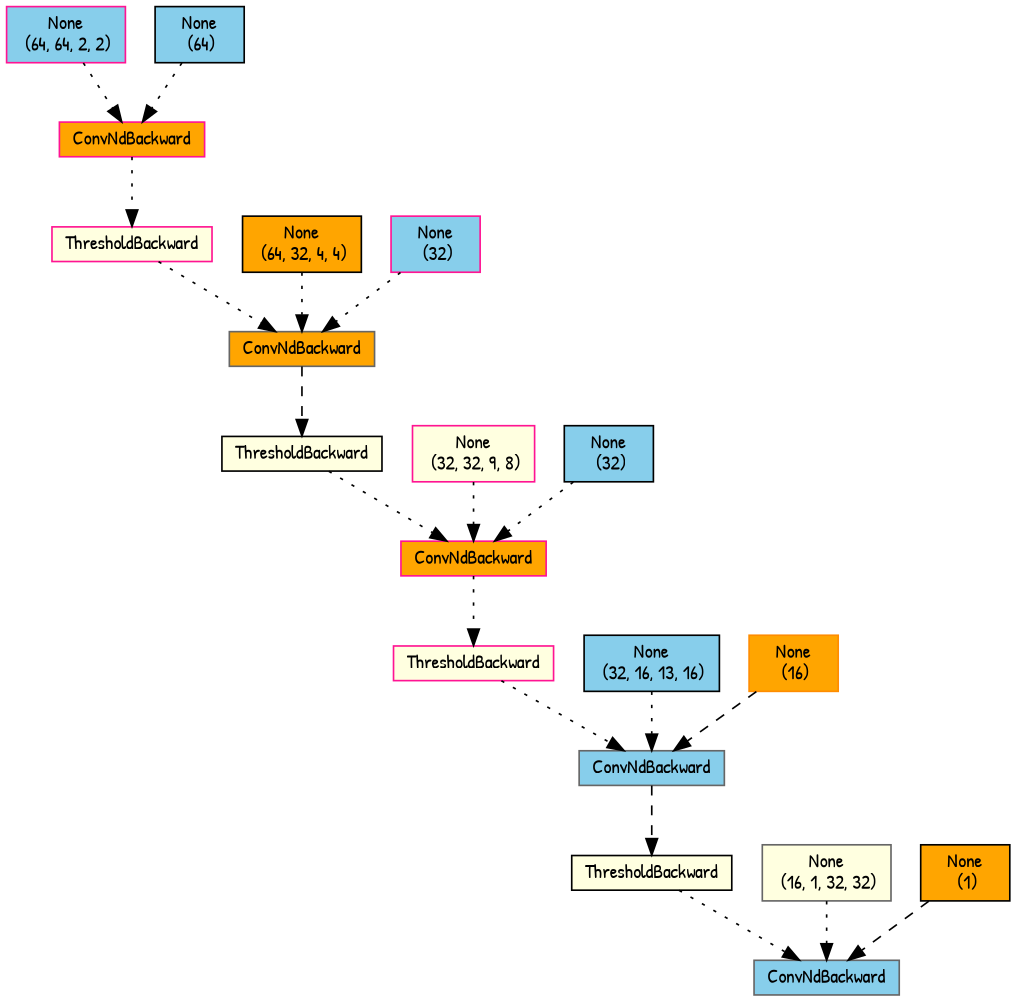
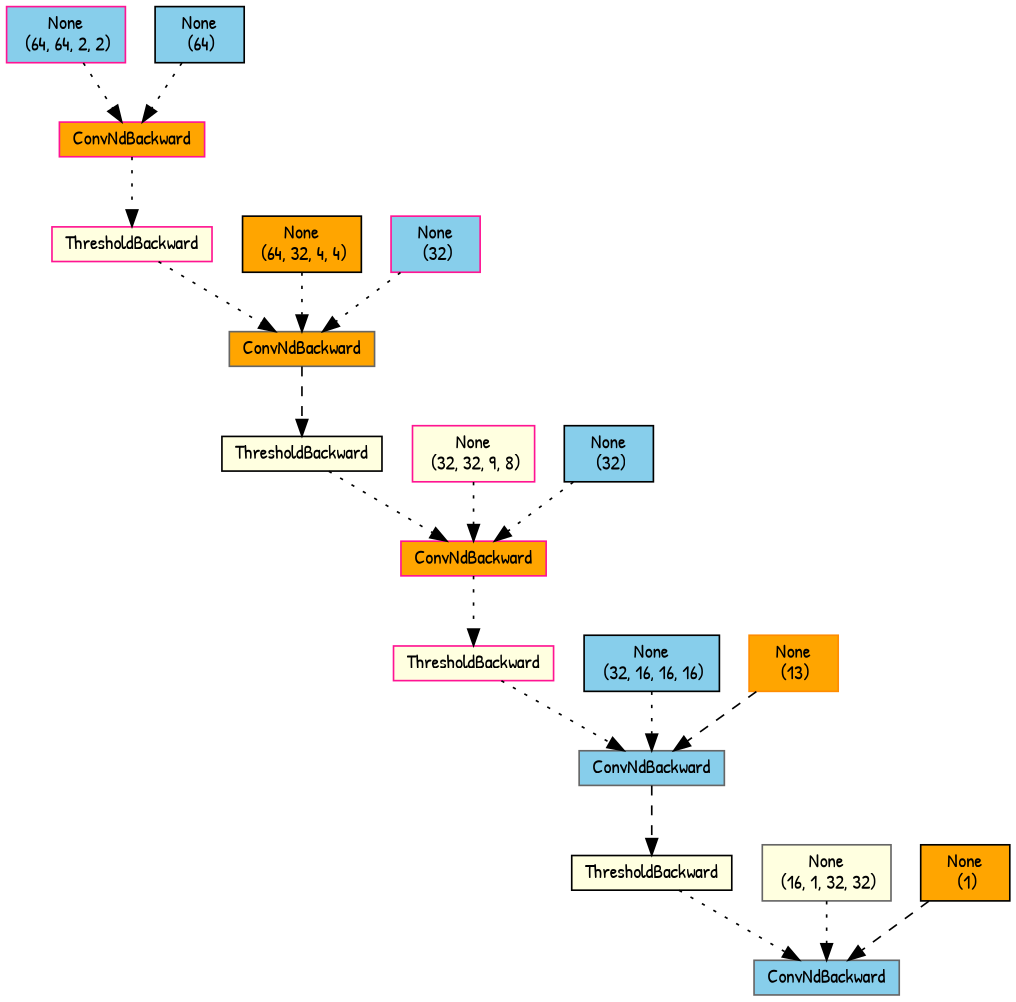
(652, 663) -> (652, 663)
(794, 663) -> (794, 663)
